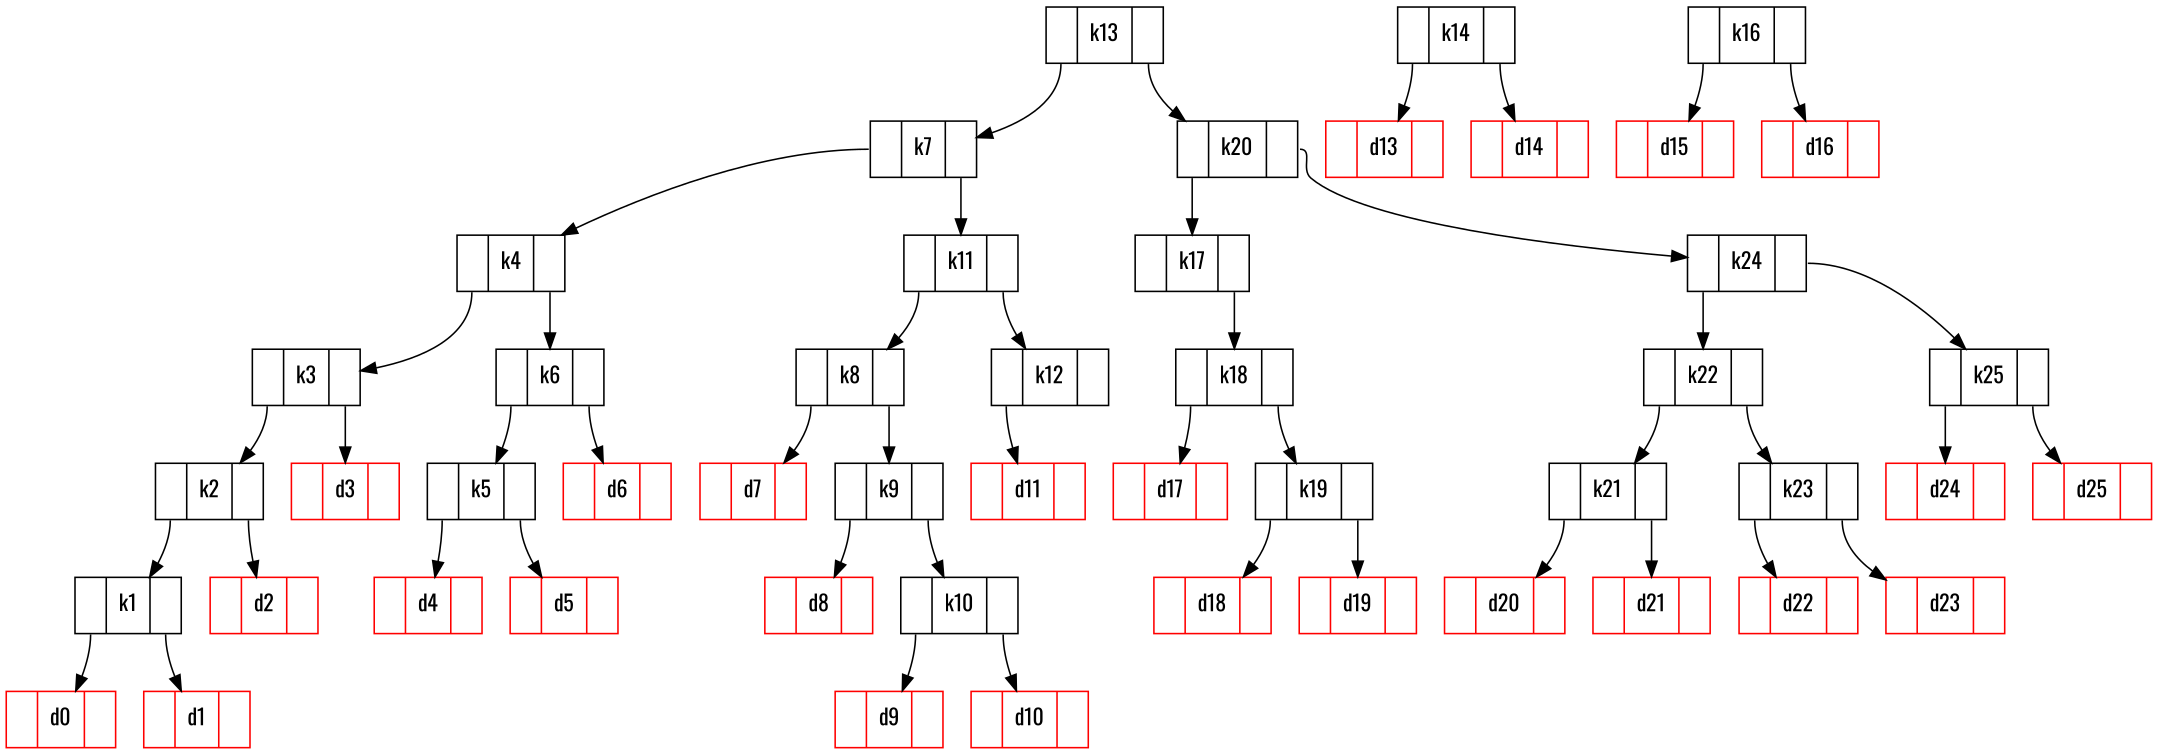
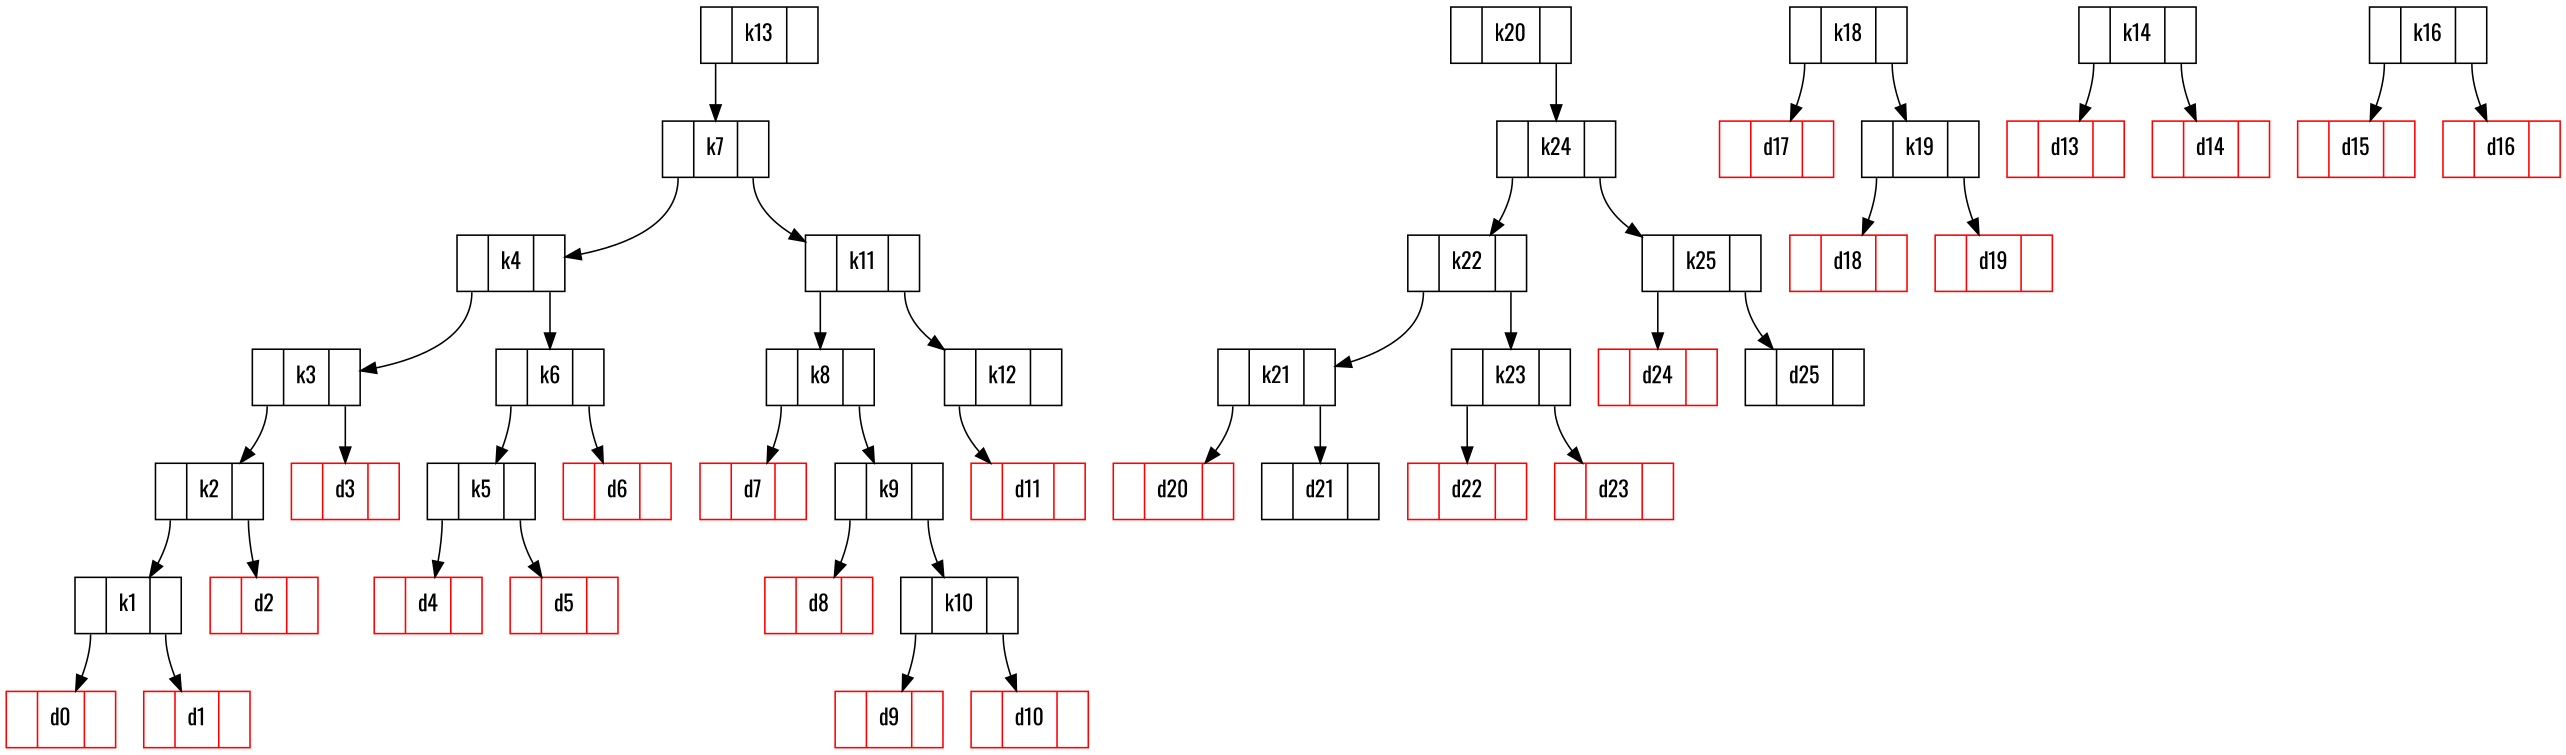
(1156, 90) -> none
(1192, 263) -> none
(2092, 491) -> (1805, 377)
(1652, 605) -> (1320, 491)
